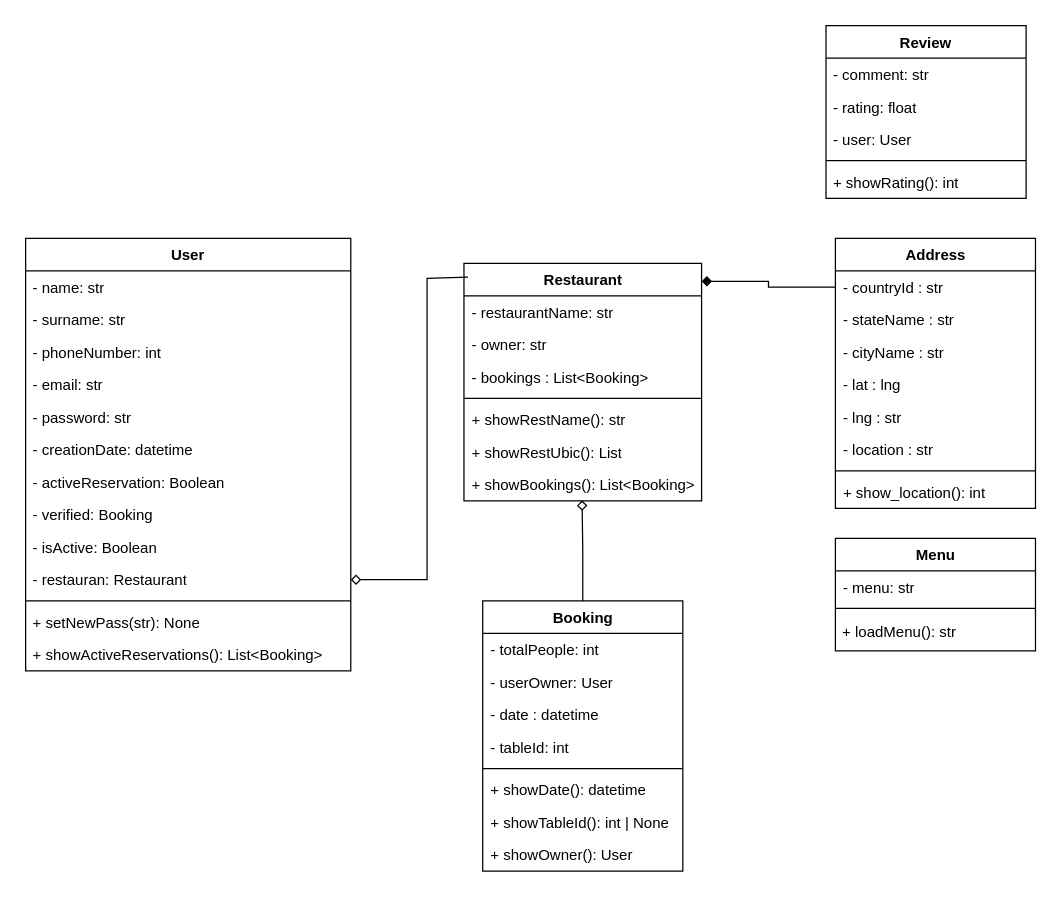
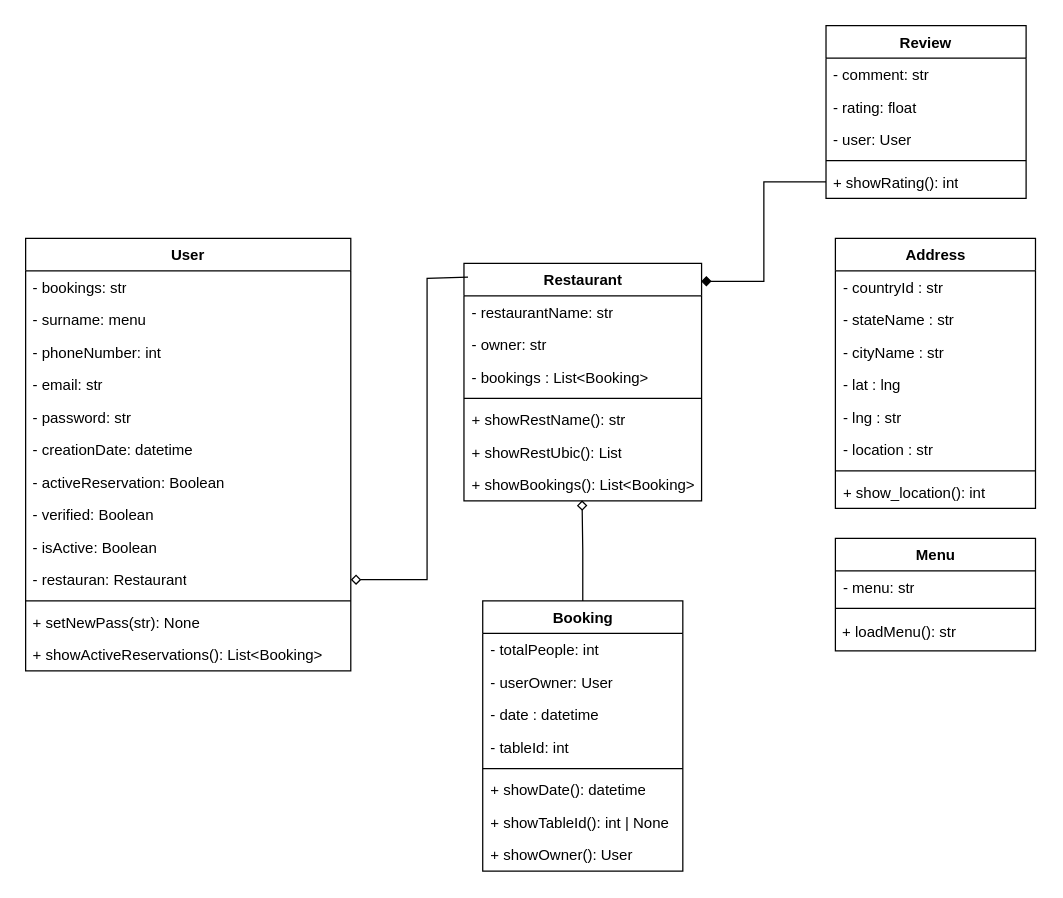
none -> (764, 200)
(798, 287) -> none
(73, 288) -> (88, 288)
(86, 321) -> (90, 321)
(101, 516) -> (101, 516)
